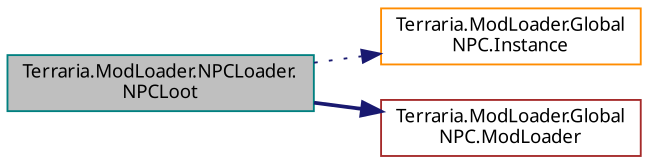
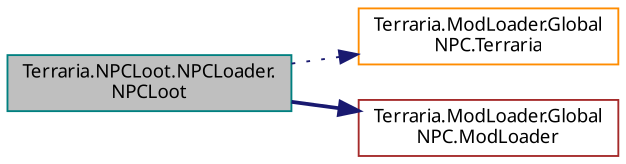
(511, 36) -> (488, 36)
(161, 83) -> (149, 83)
